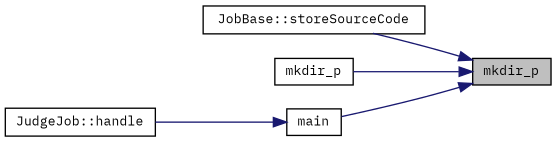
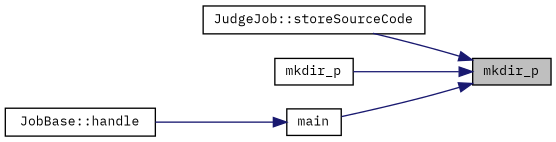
(314, 20) -> (314, 20)
(80, 122) -> (80, 122)
